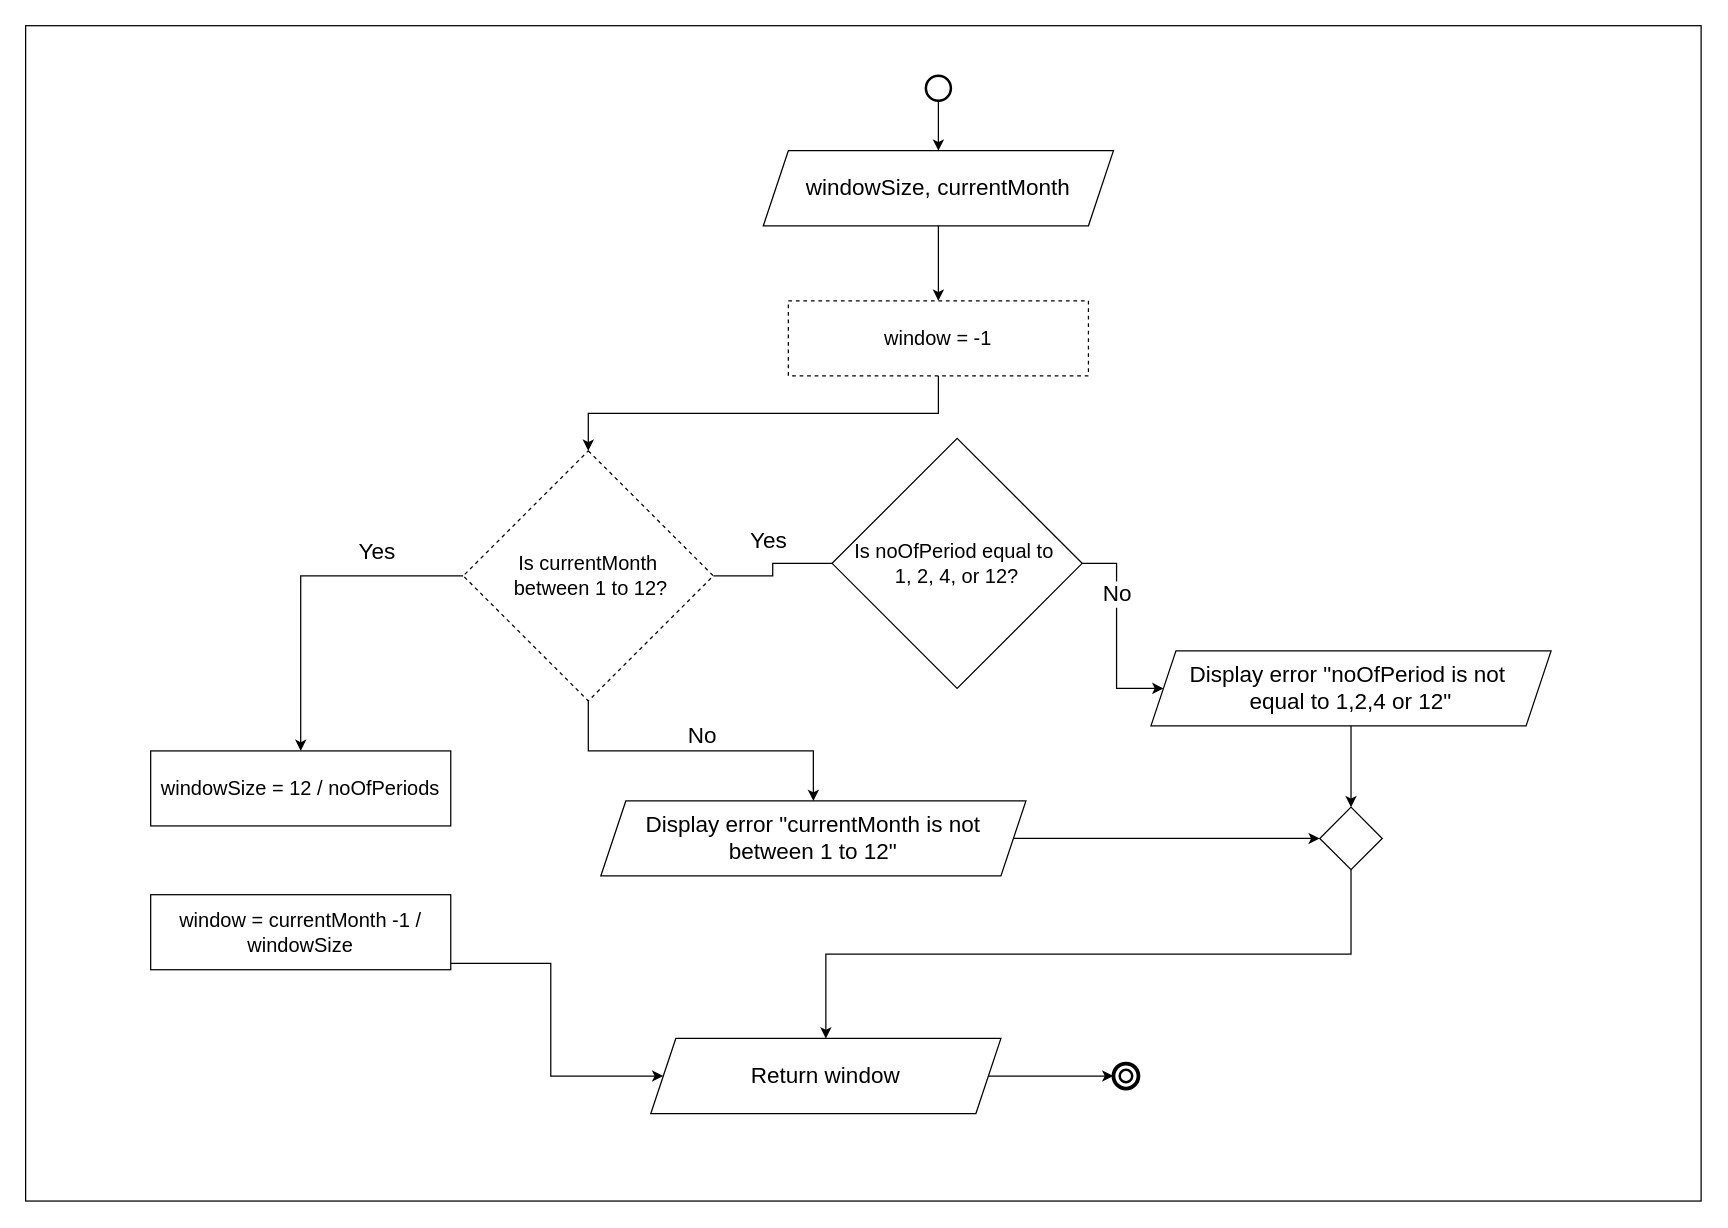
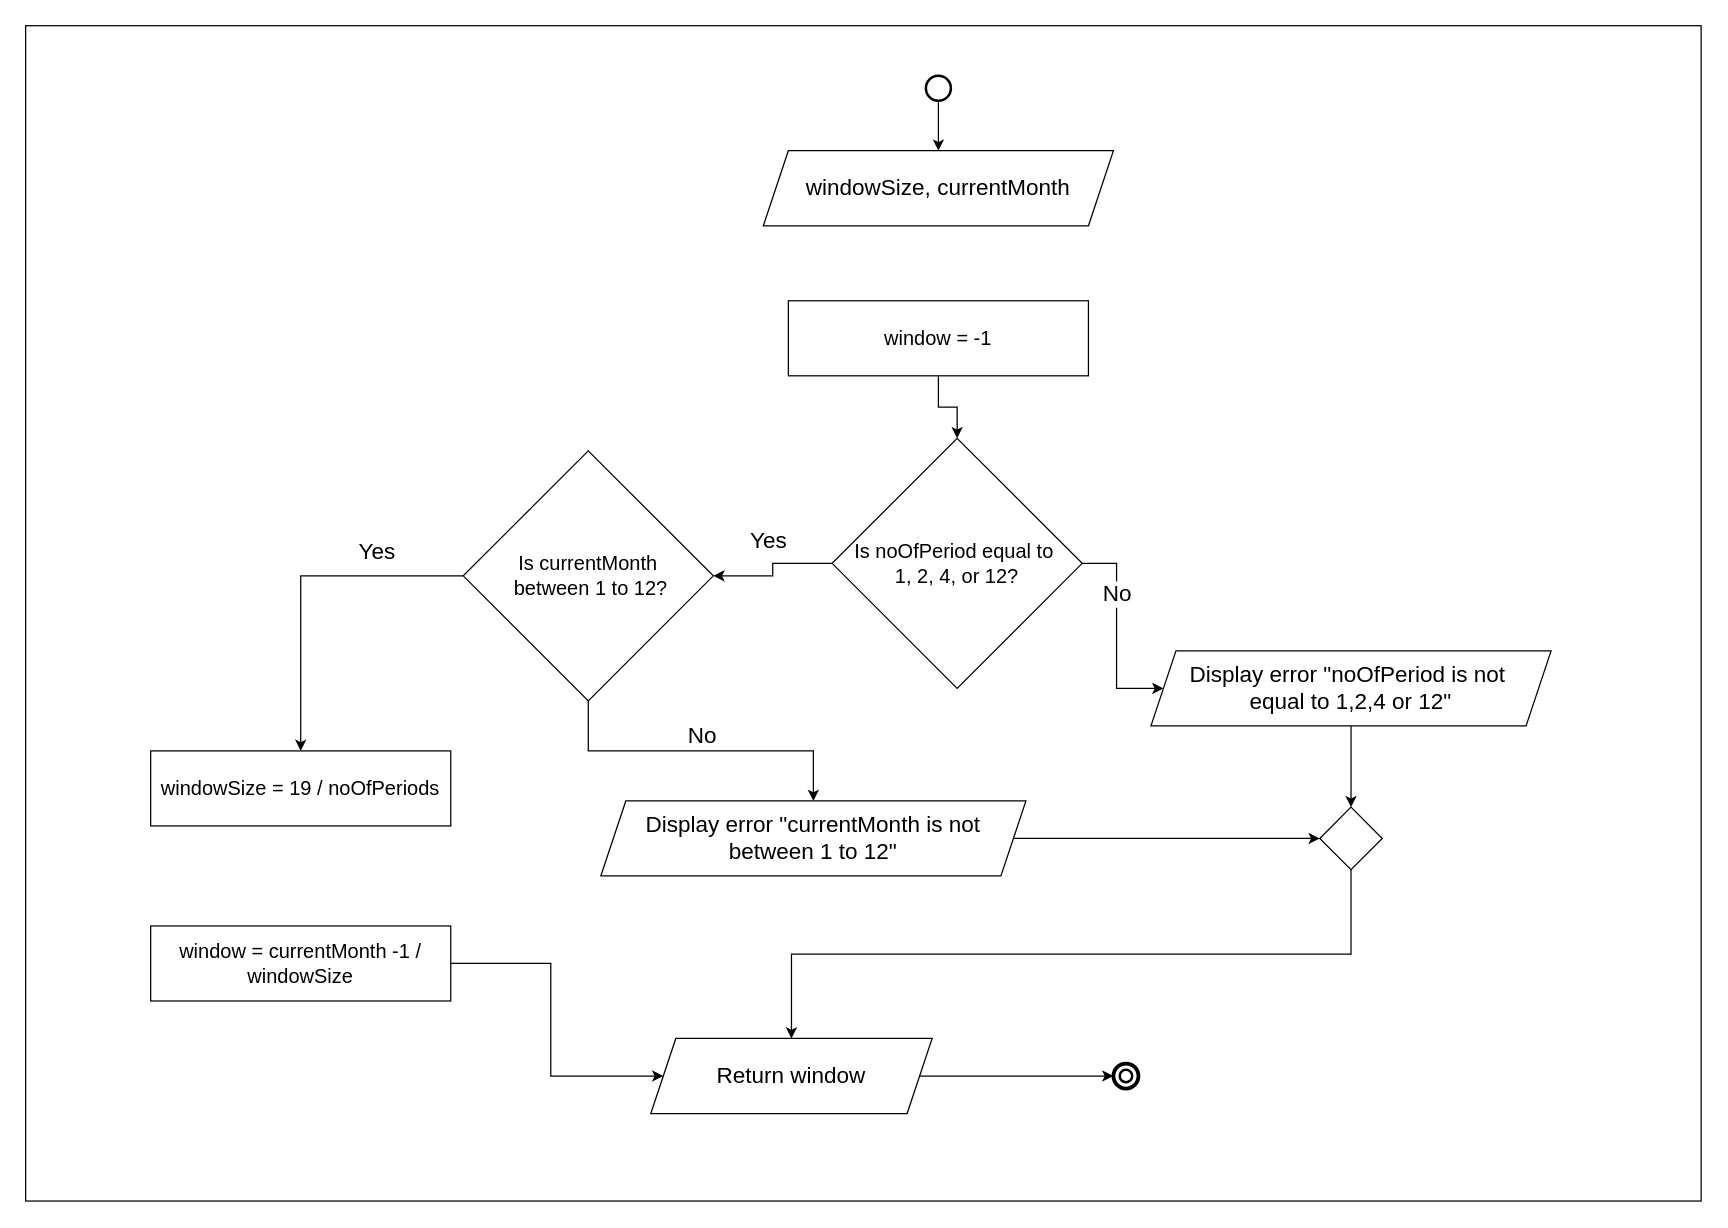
(938, 259) -> none
(938, 338) -> (938, 338)
(753, 413) -> (957, 408)
(588, 576) -> (588, 576)
(719, 576) -> (723, 576)
(301, 788) -> (301, 788)
(301, 932) -> (301, 963)
(826, 1076) -> (791, 1076)
